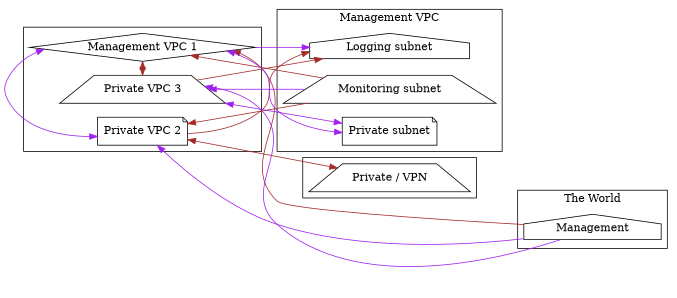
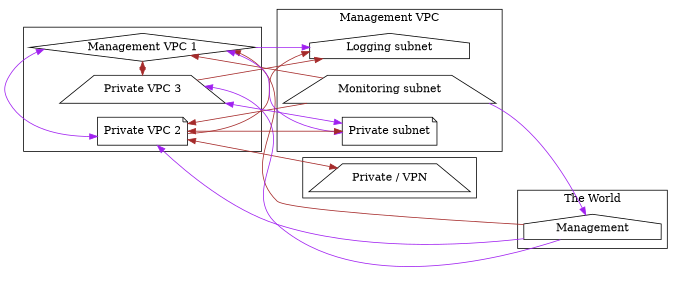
(254, 89) -> (544, 148)
none -> (255, 131)
